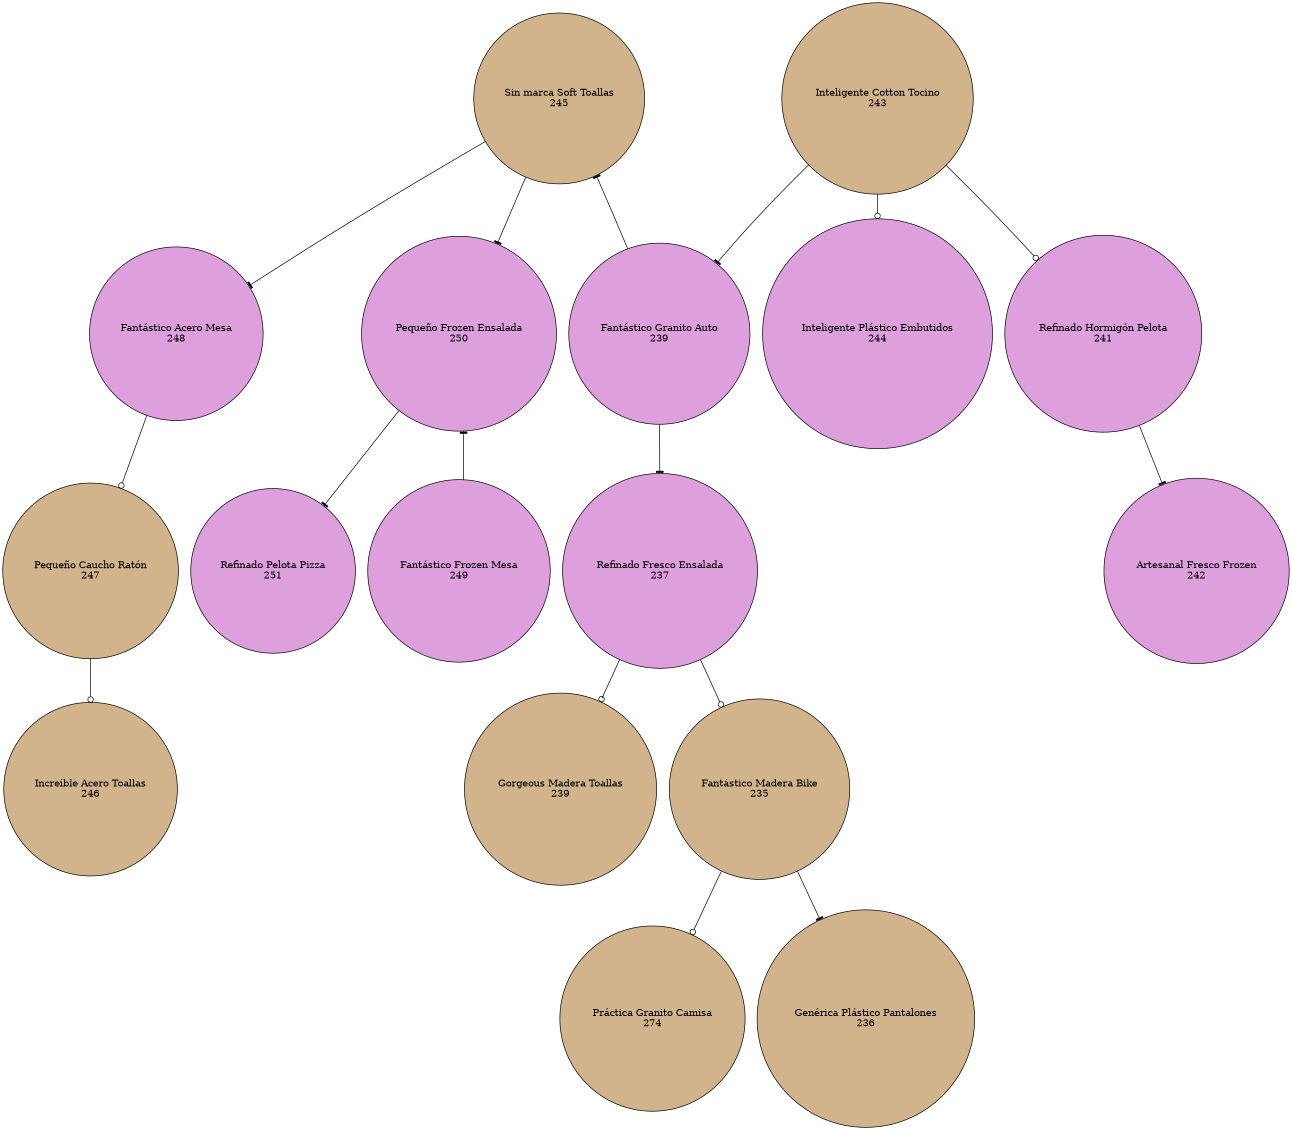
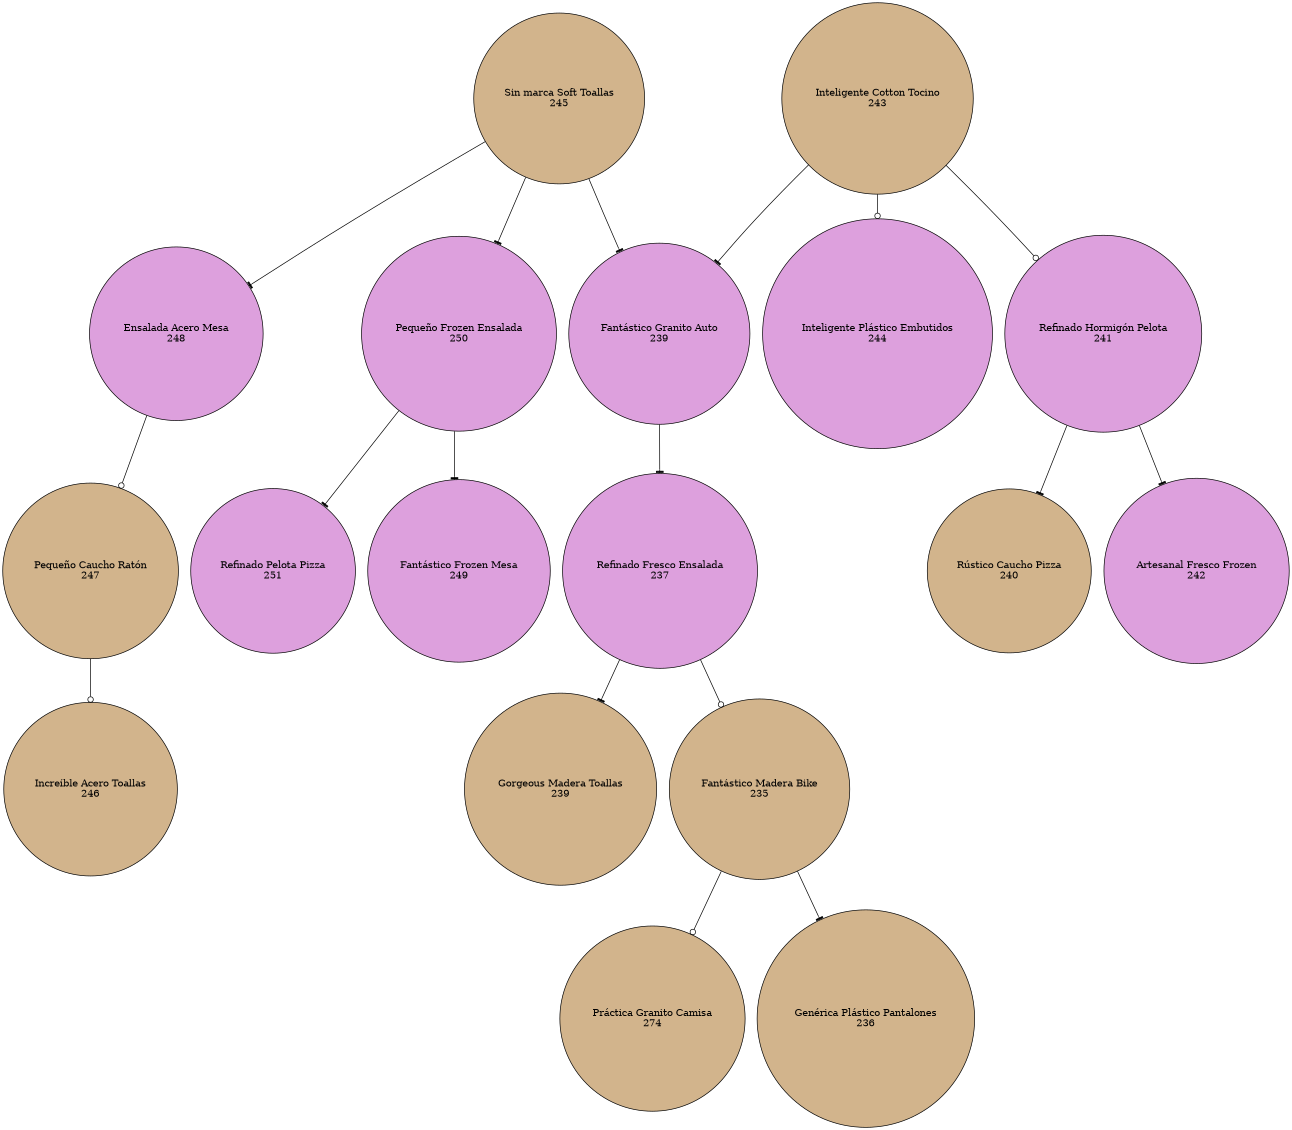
(613, 214) -> (604, 214)
(176, 334) -> (176, 334)
(464, 457) -> (454, 454)
none -> (1009, 571)
(611, 679) -> (611, 679)
